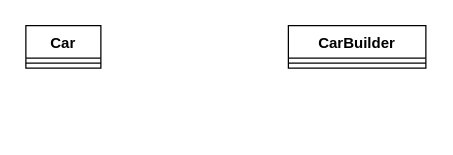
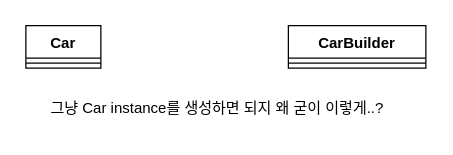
none -> (219, 108)
